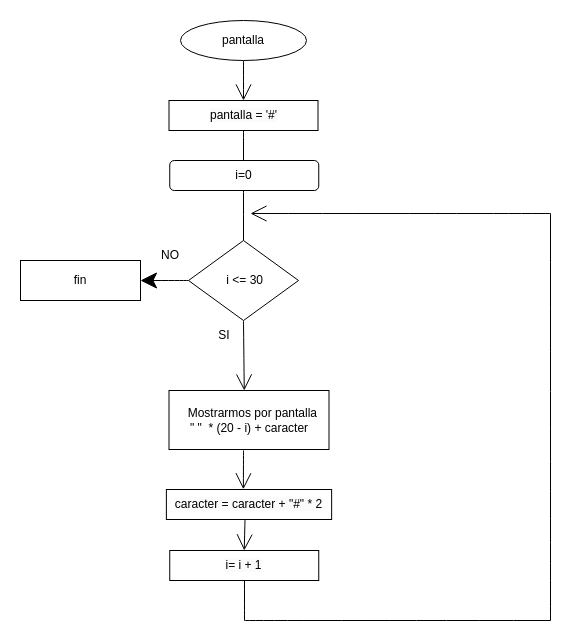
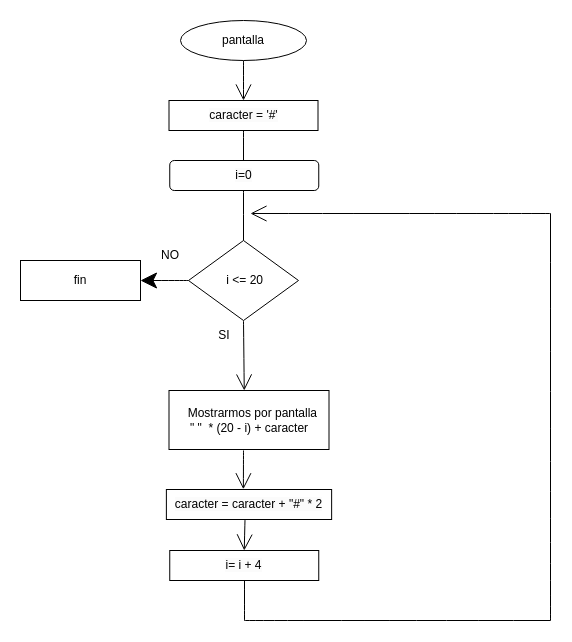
(244, 116) -> (244, 116)
(244, 281) -> (244, 281)
(244, 566) -> (244, 566)
